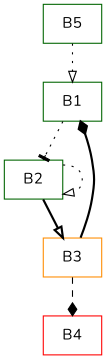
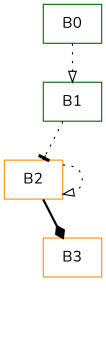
(72, 24) -> (72, 24)
(34, 180) -> (34, 180)
(94, 186) -> none
(51, 214) -> (51, 214)
(72, 335) -> none
